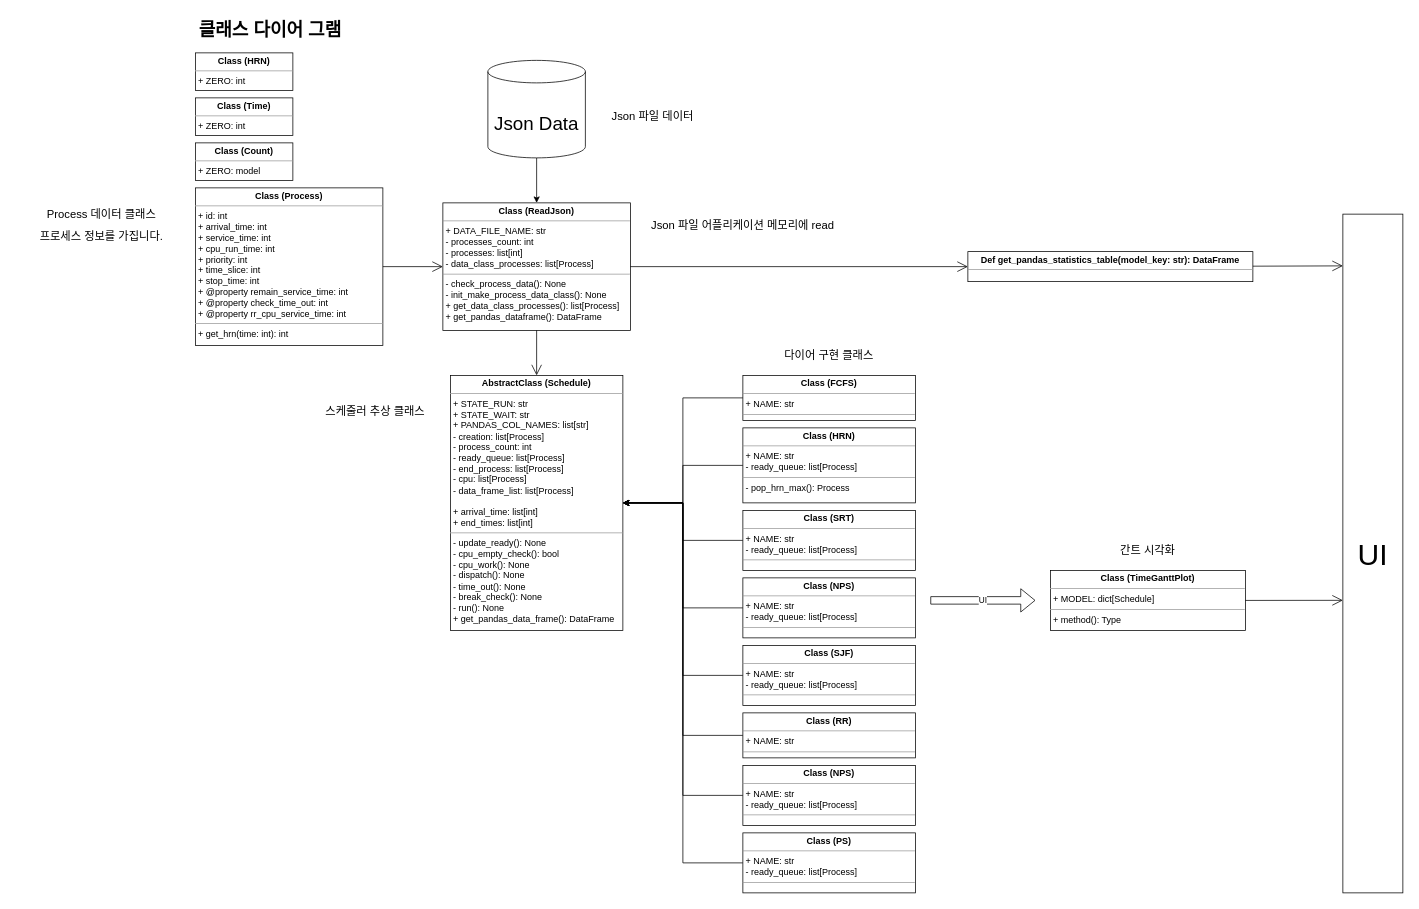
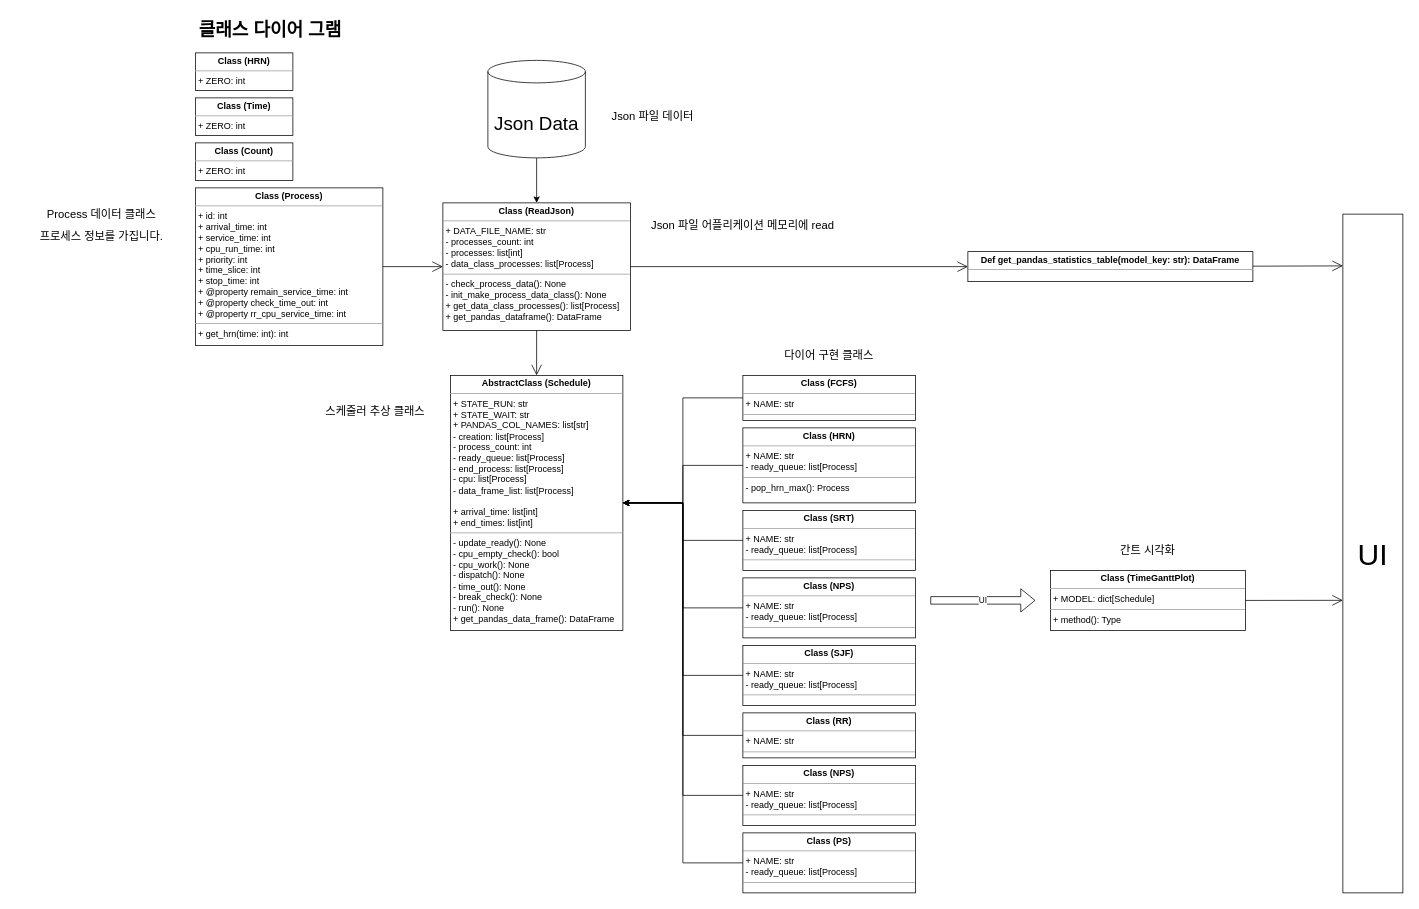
(226, 154) -> (226, 154)
